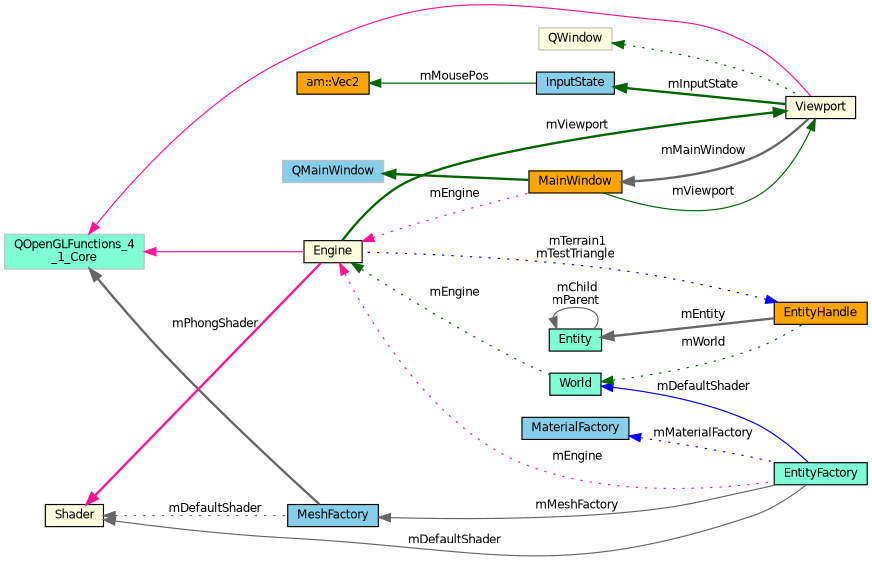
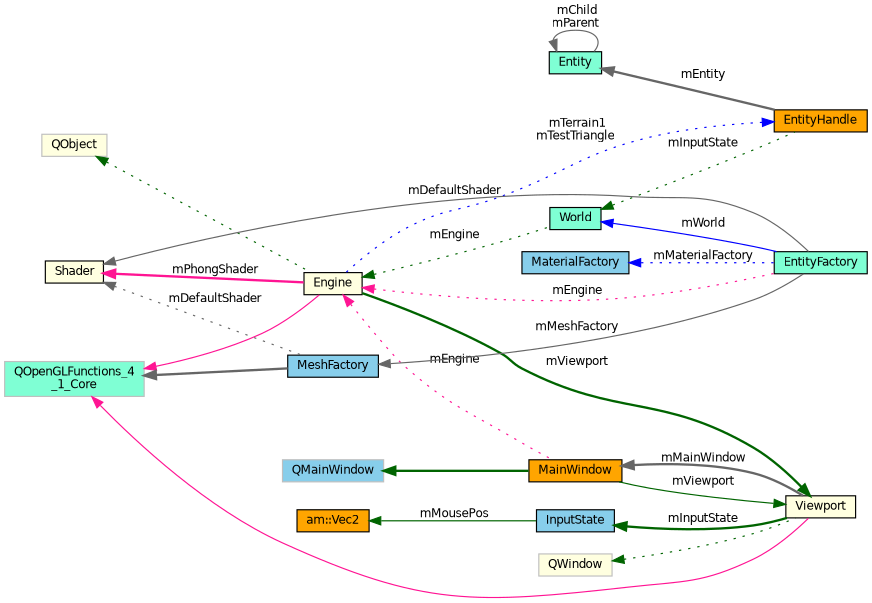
none -> (74, 145)
(702, 343) -> (702, 144)
(702, 387) -> (702, 224)
